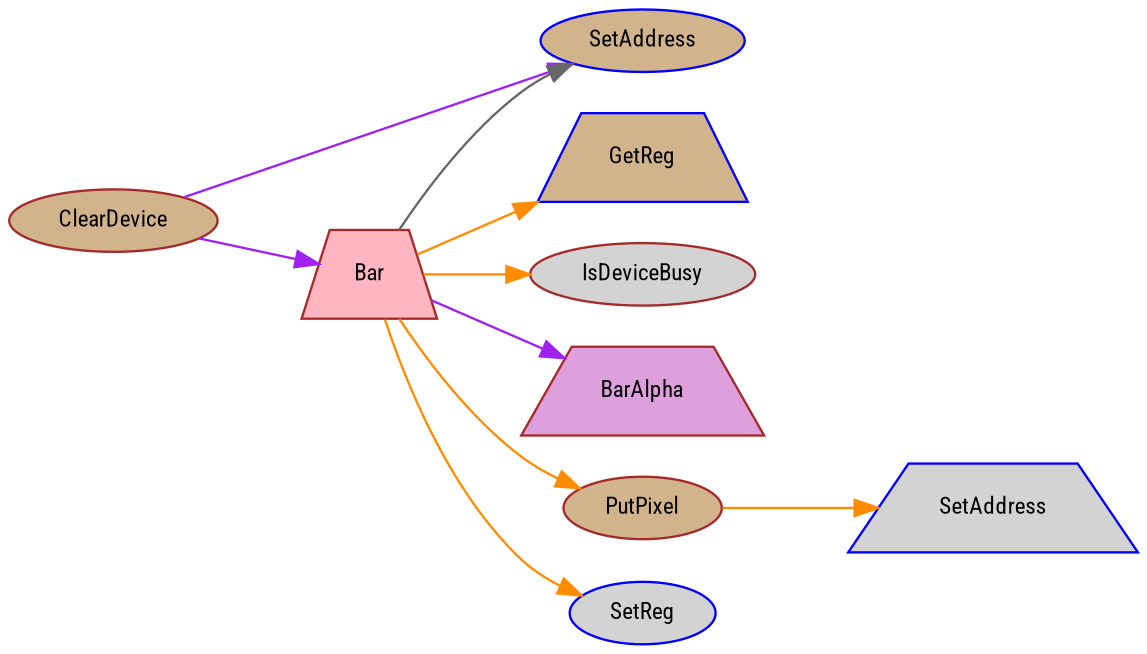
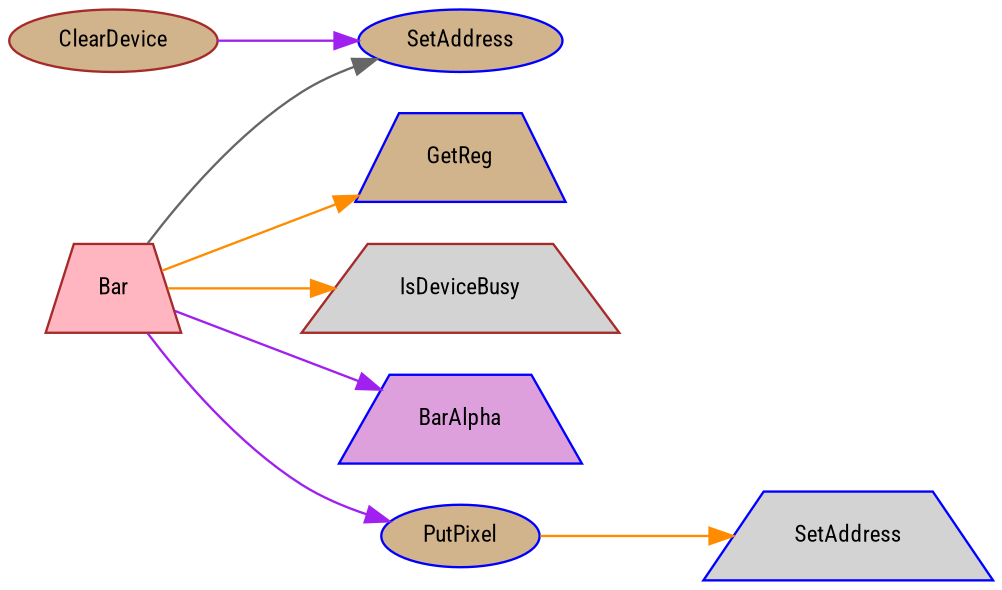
(247, 249) -> none
(643, 274) -> (460, 288)
(643, 391) -> (460, 419)
(469, 409) -> (244, 440)
(643, 508) -> (460, 536)
(643, 613) -> none
